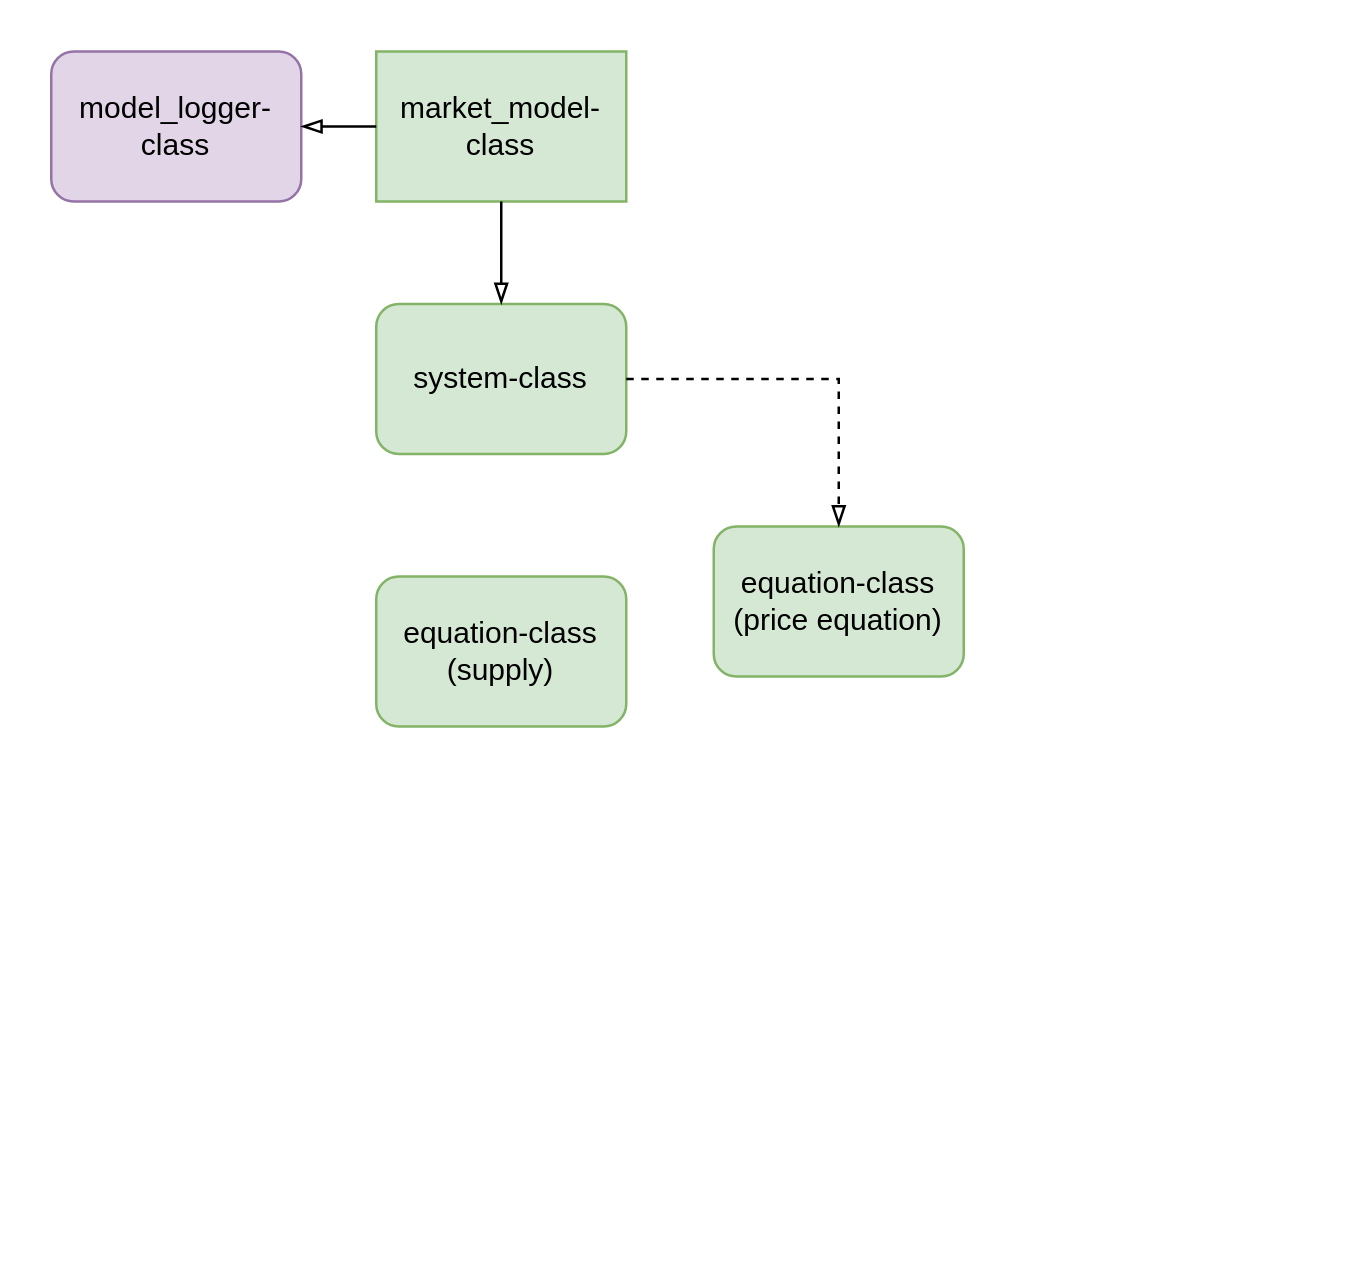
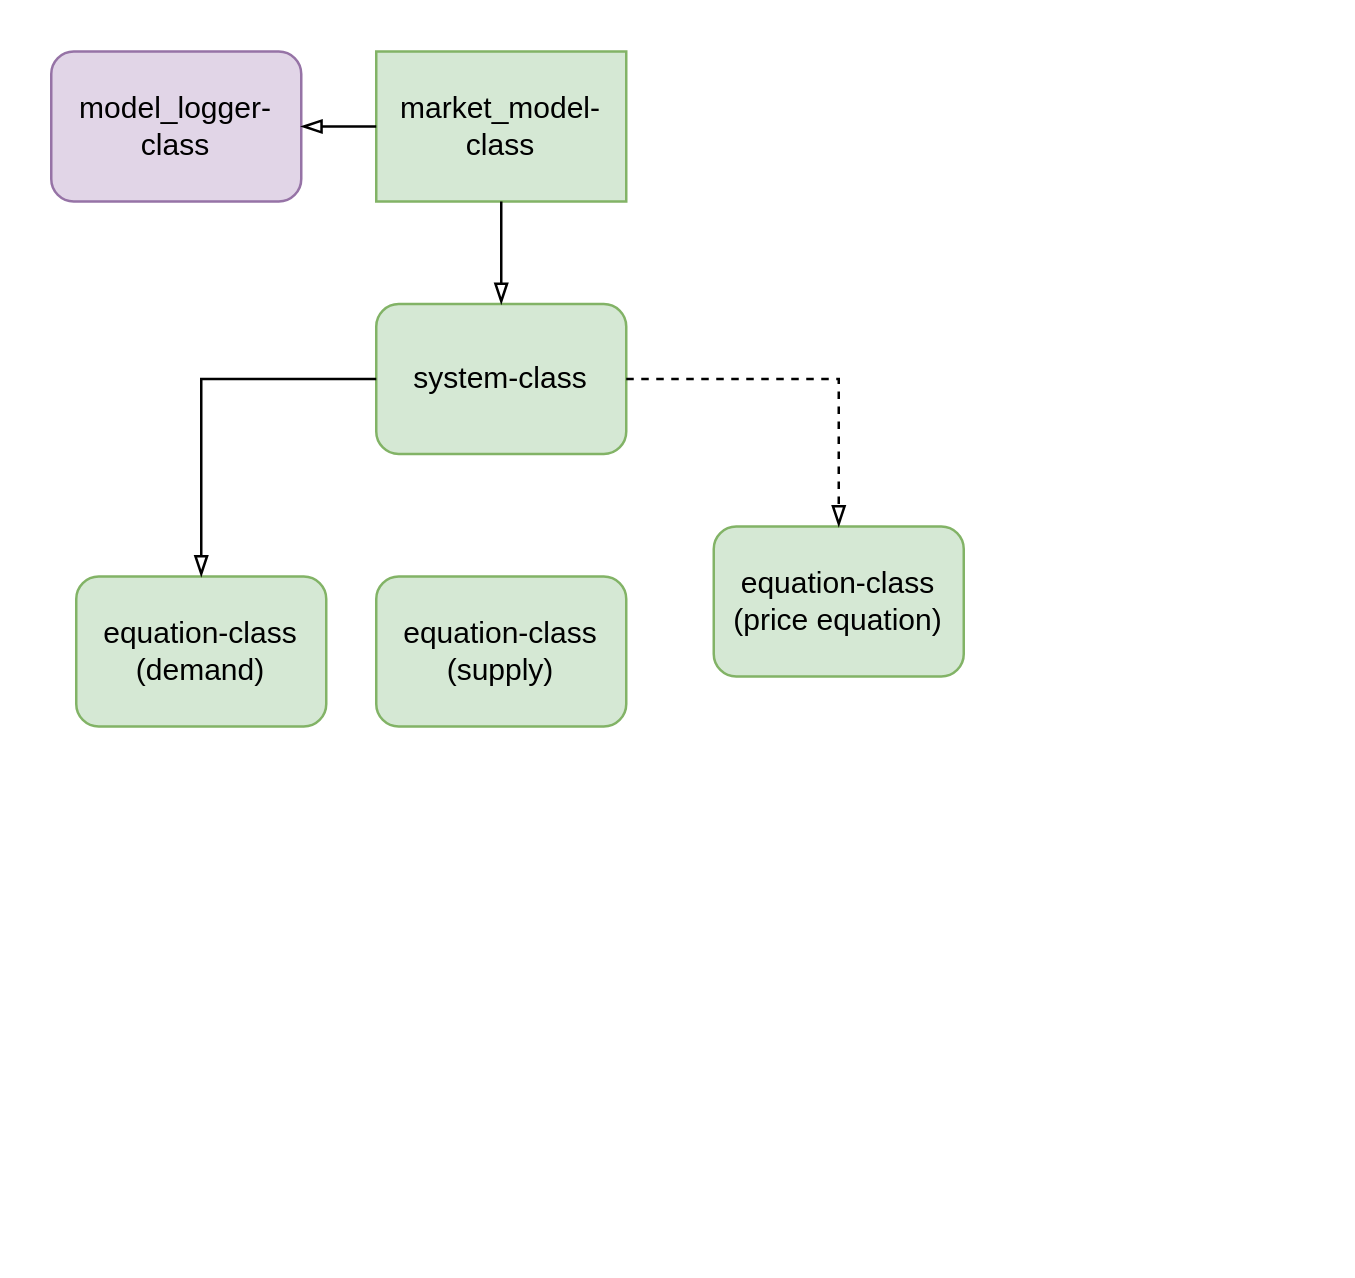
none -> (201, 380)
none -> (201, 651)
